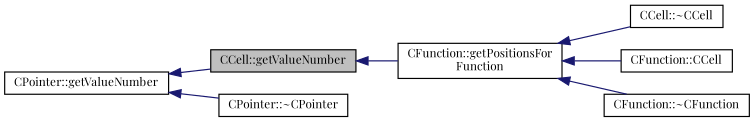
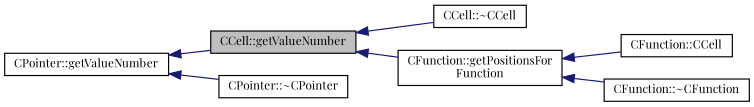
(600, 34) -> (401, 27)
